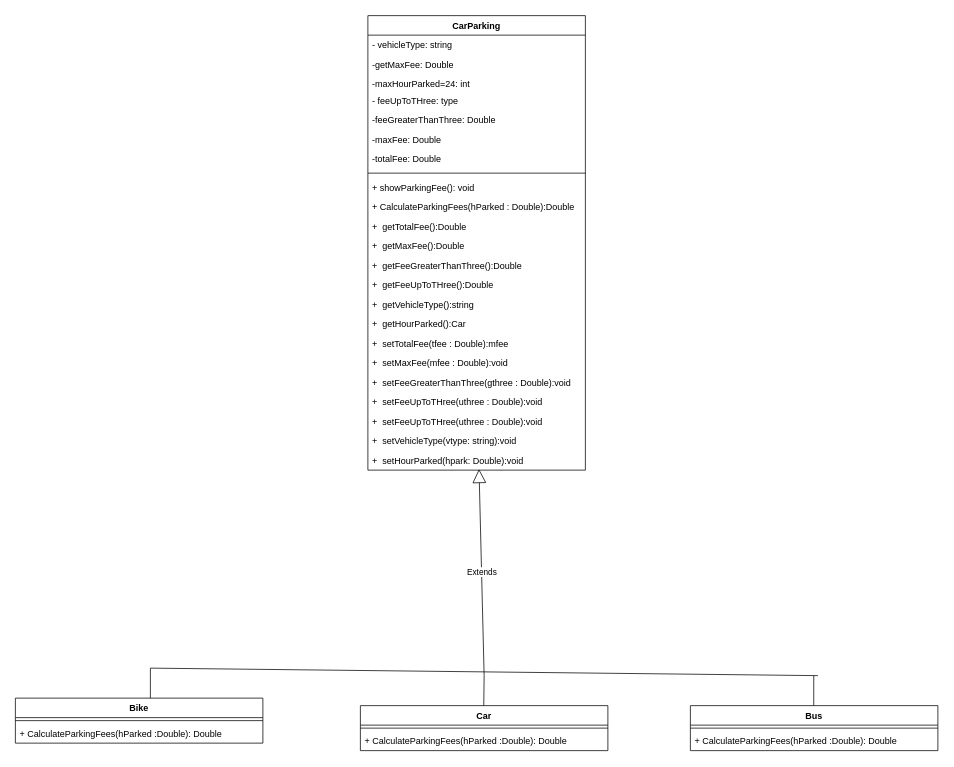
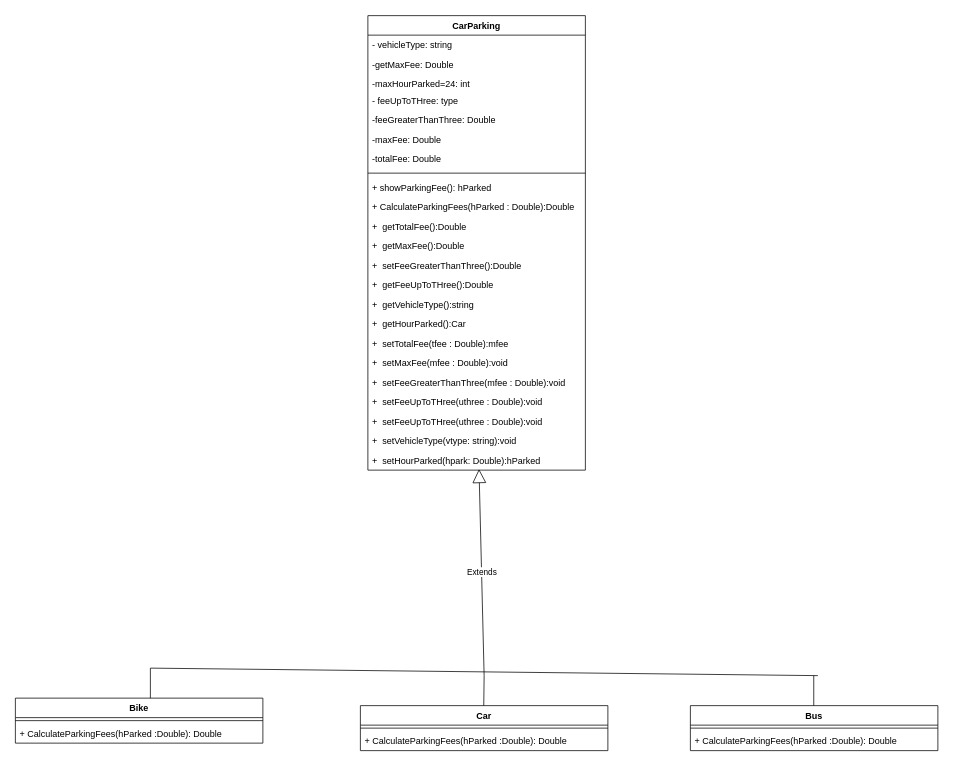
(429, 188) -> (438, 188)
(455, 266) -> (455, 266)
(483, 383) -> (478, 383)
(457, 461) -> (466, 461)
